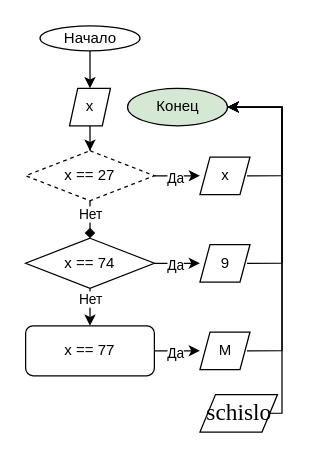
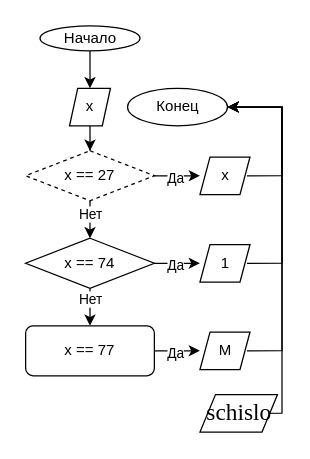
(178, 107) -> (178, 107)
(90, 227) -> (90, 228)
(226, 263) -> (226, 263)
